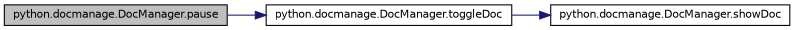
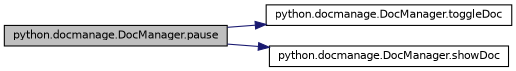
(526, 15) -> (243, 45)
